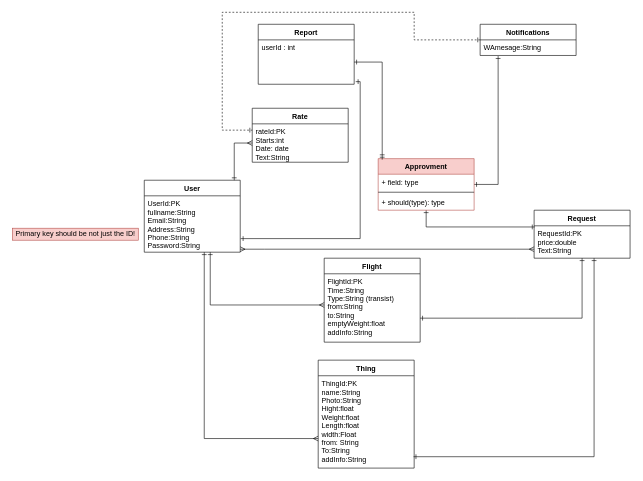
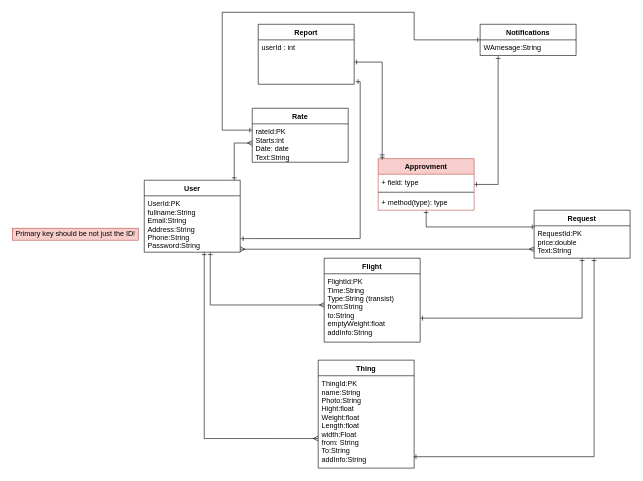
(291, 12) -> (291, 12)
(418, 203) -> (419, 203)
